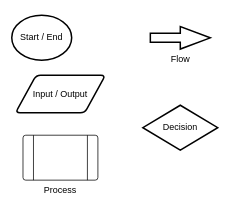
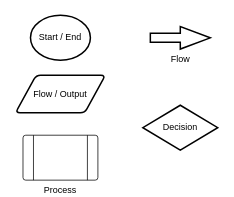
(42, 38) -> (60, 38)
(60, 94) -> (60, 94)
